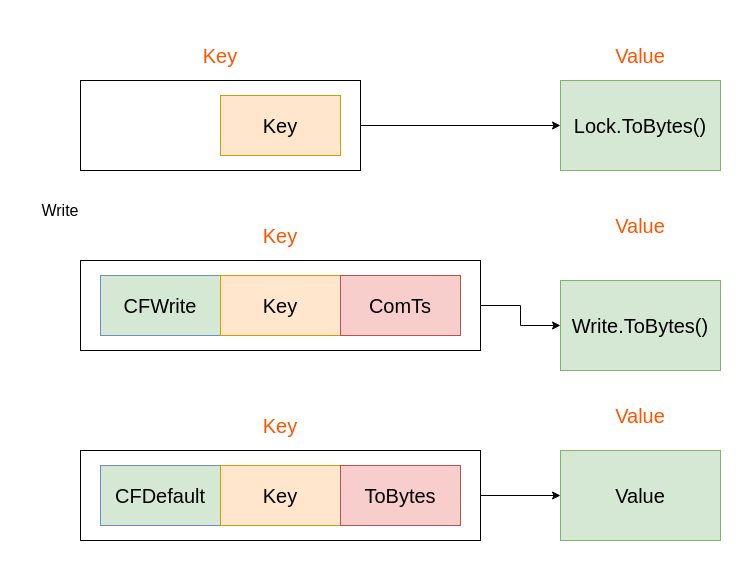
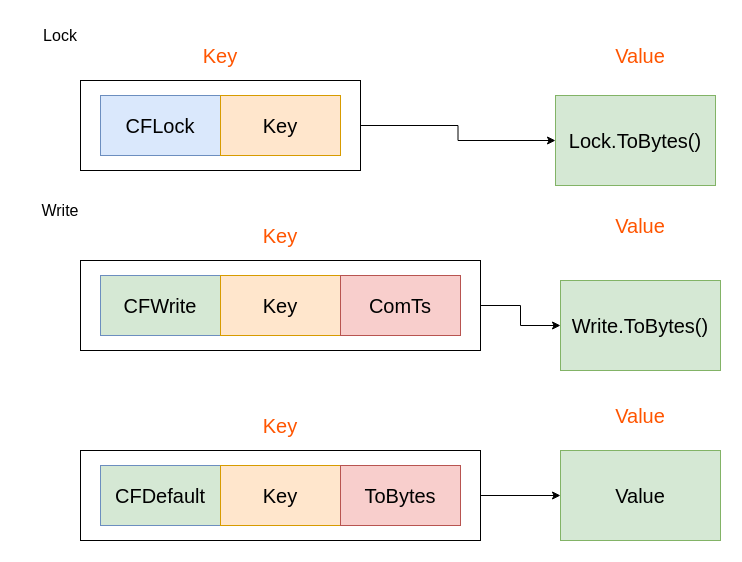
none -> (61, 36)
none -> (161, 126)
(641, 126) -> (636, 141)
